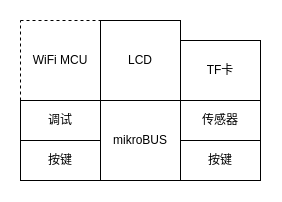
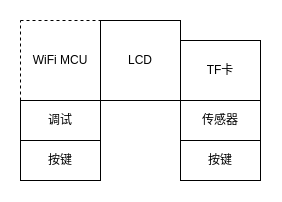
(141, 141) -> none
